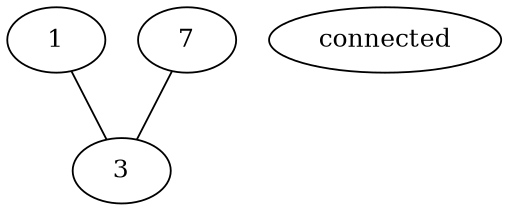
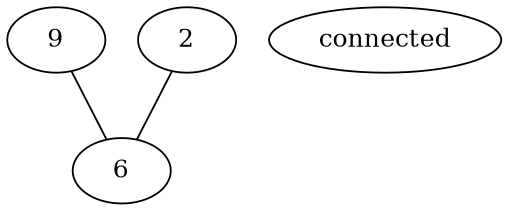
(56, 40) -> (56, 40)
(187, 40) -> (187, 40)
(122, 171) -> (122, 171)
